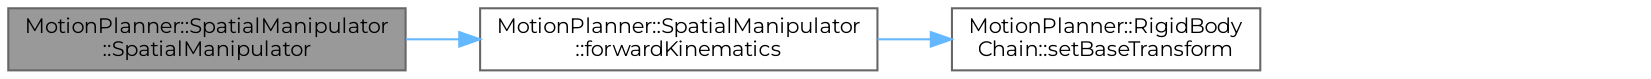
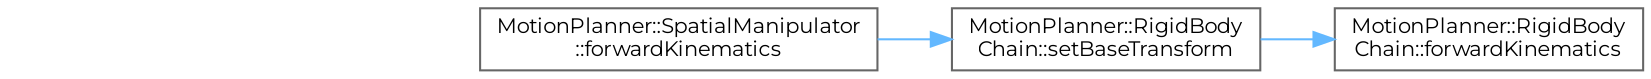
(207, 39) -> none
none -> (1489, 39)
